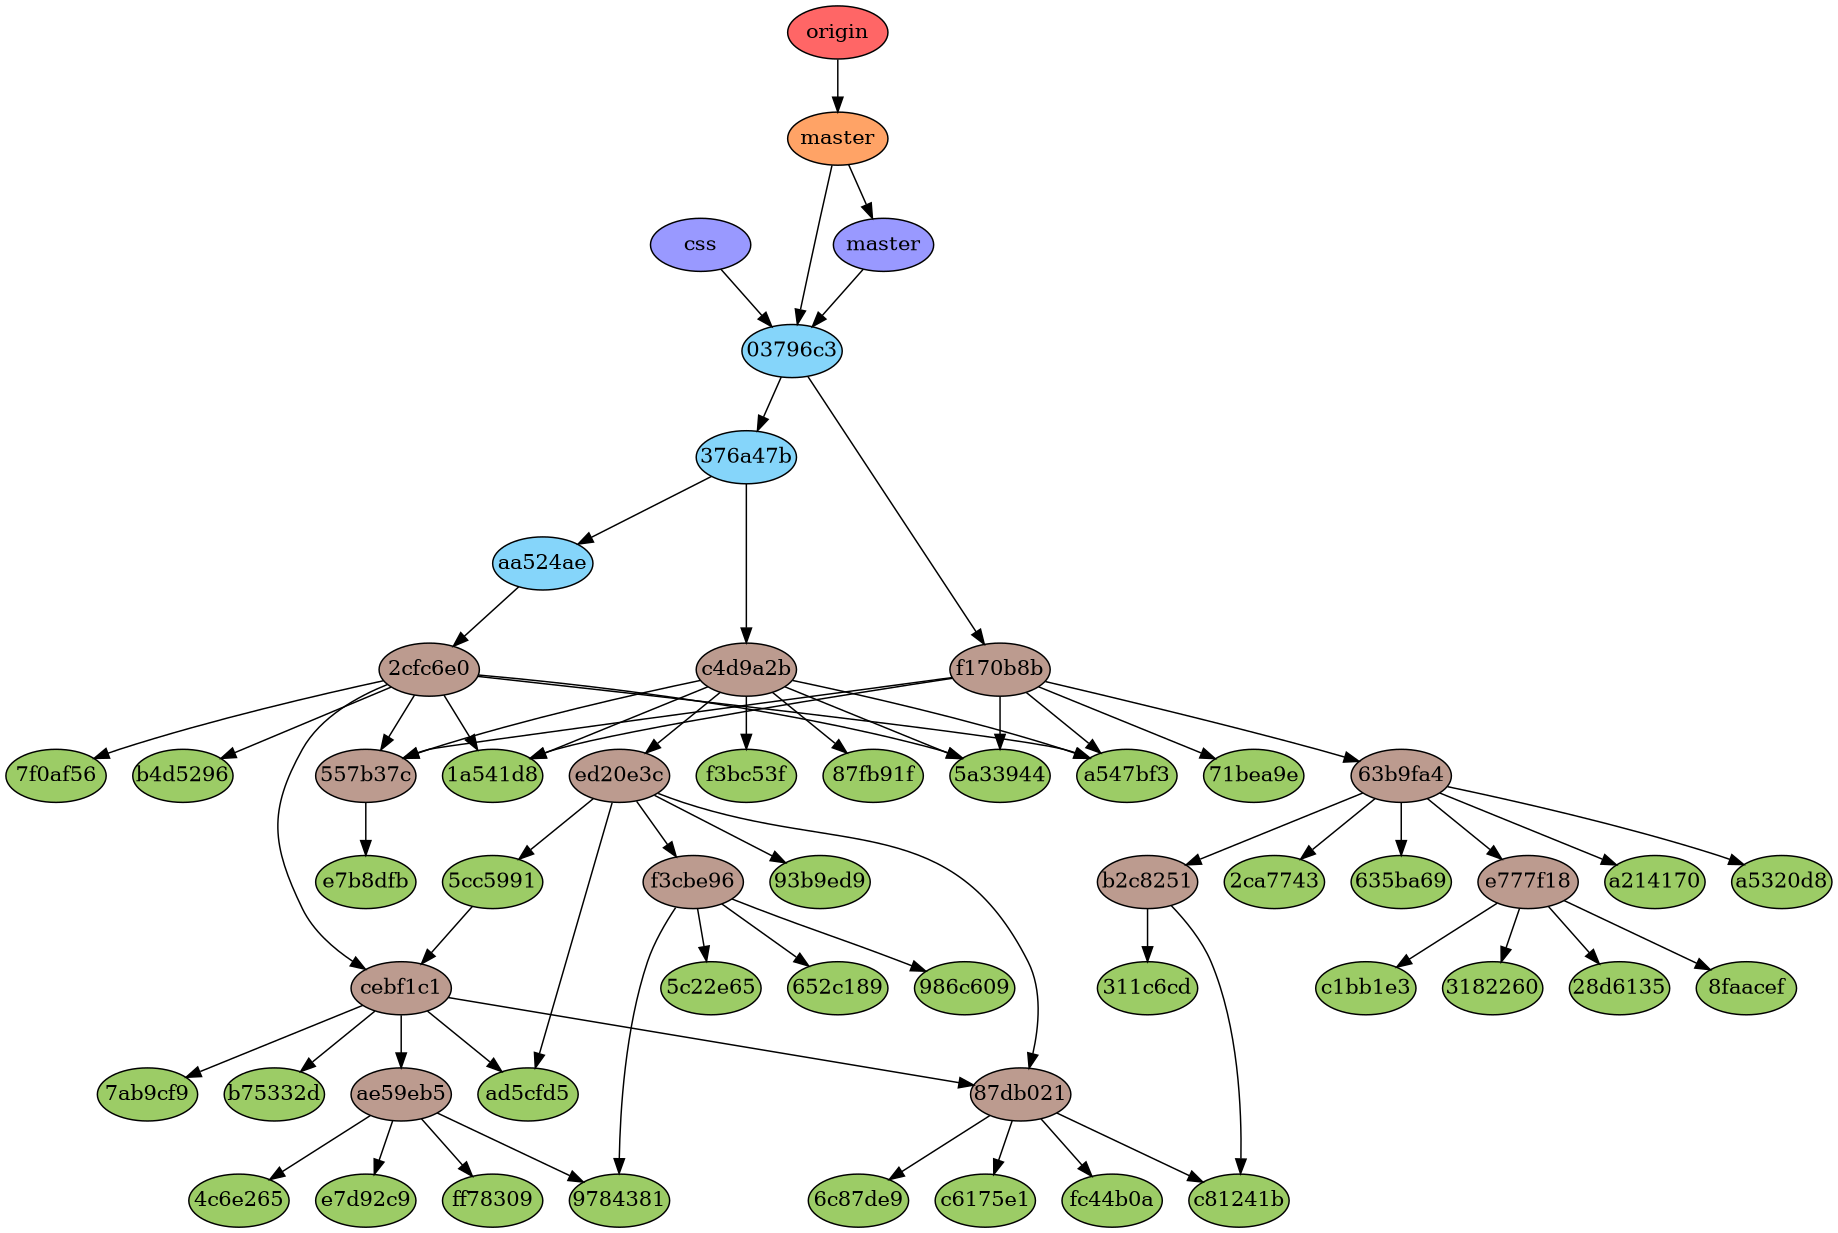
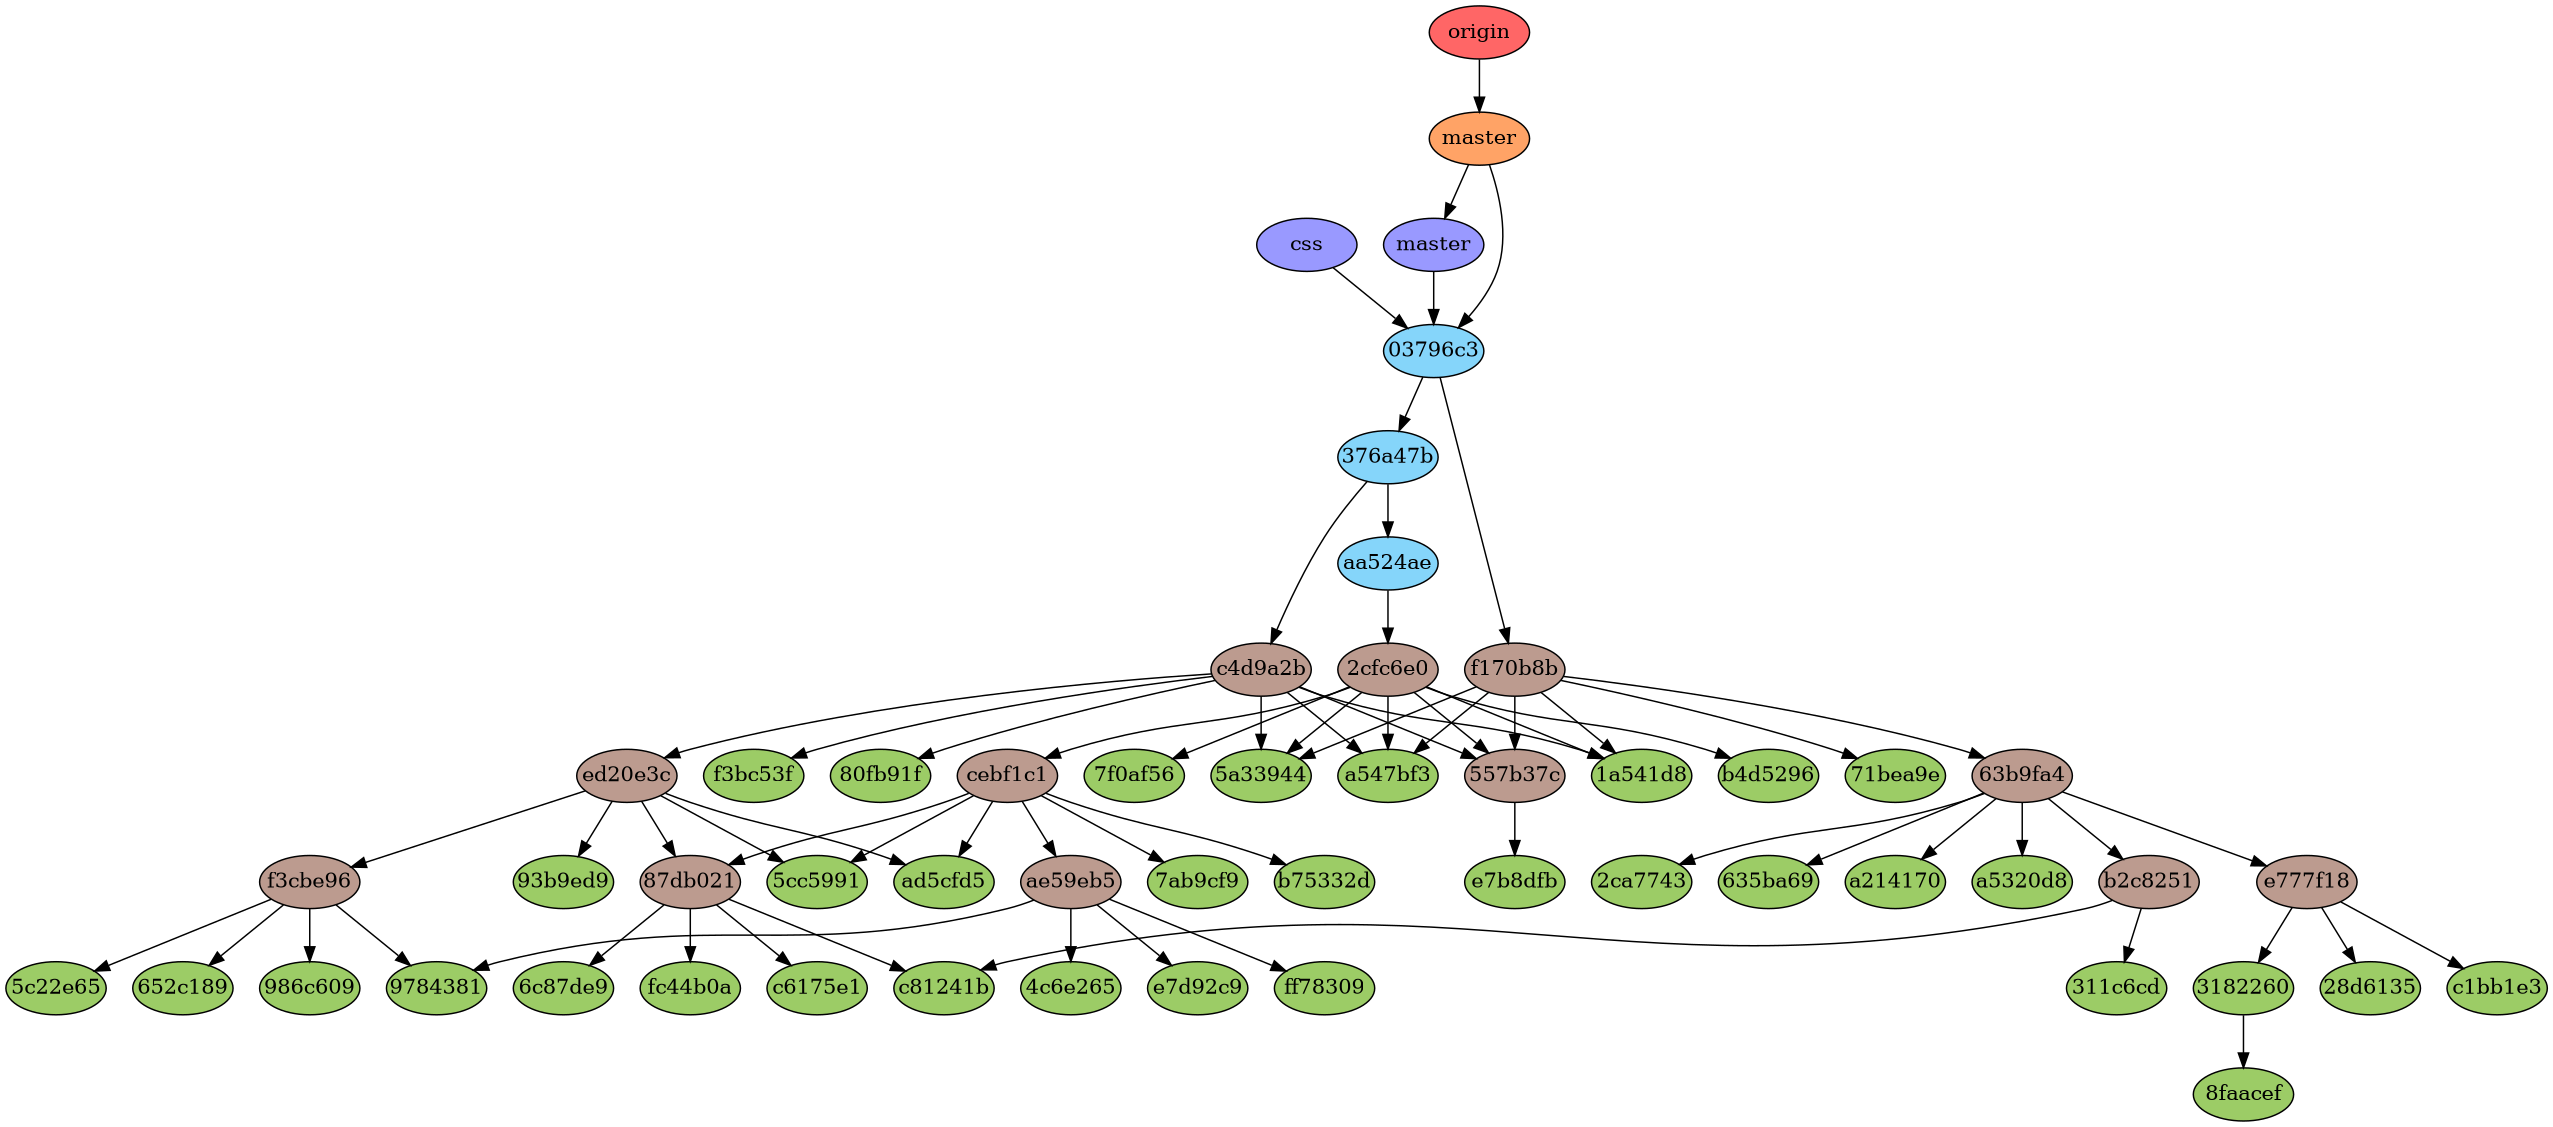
(873, 776) -> (881, 776)
(452, 930) -> (919, 825)
(1630, 932) -> (2243, 1034)
